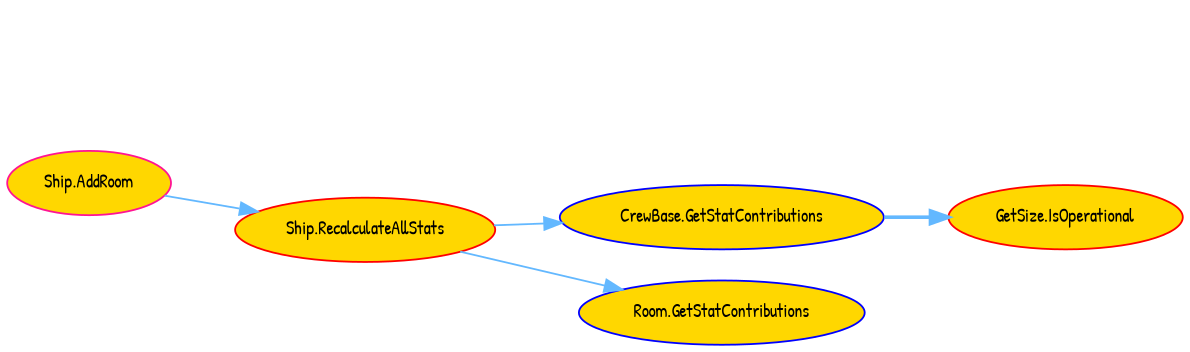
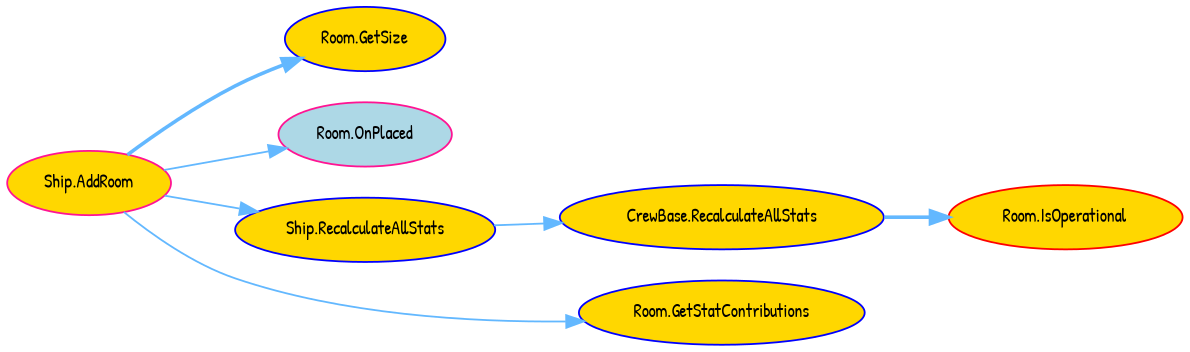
none -> (365, 39)
none -> (365, 134)
(722, 217) -> (722, 217)
(1066, 217) -> (1066, 217)
(365, 230) -> (365, 230)
(533, 269) -> (334, 303)
